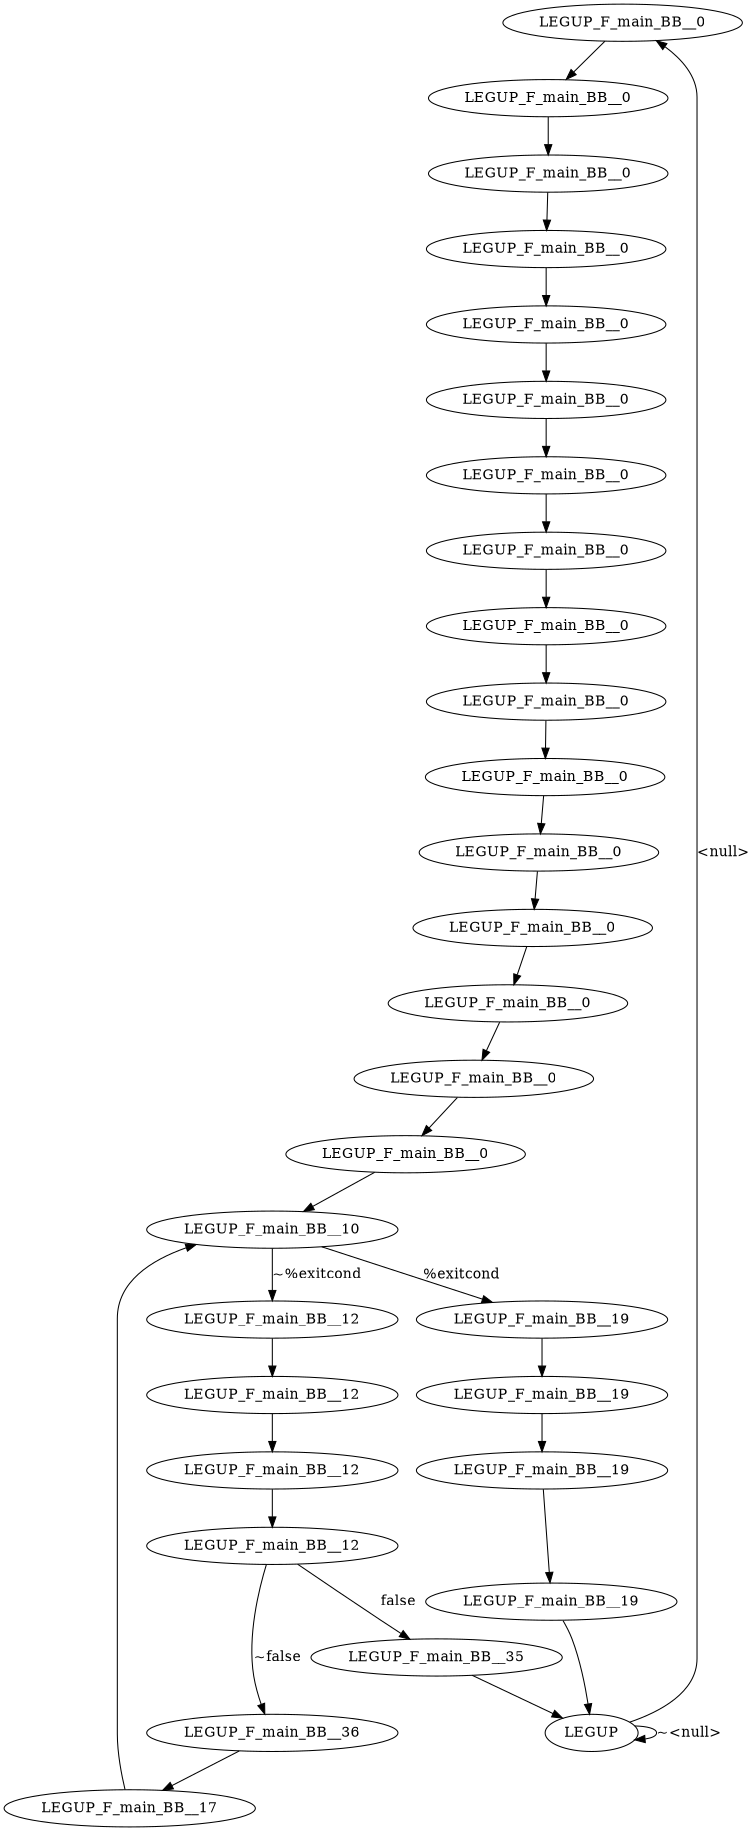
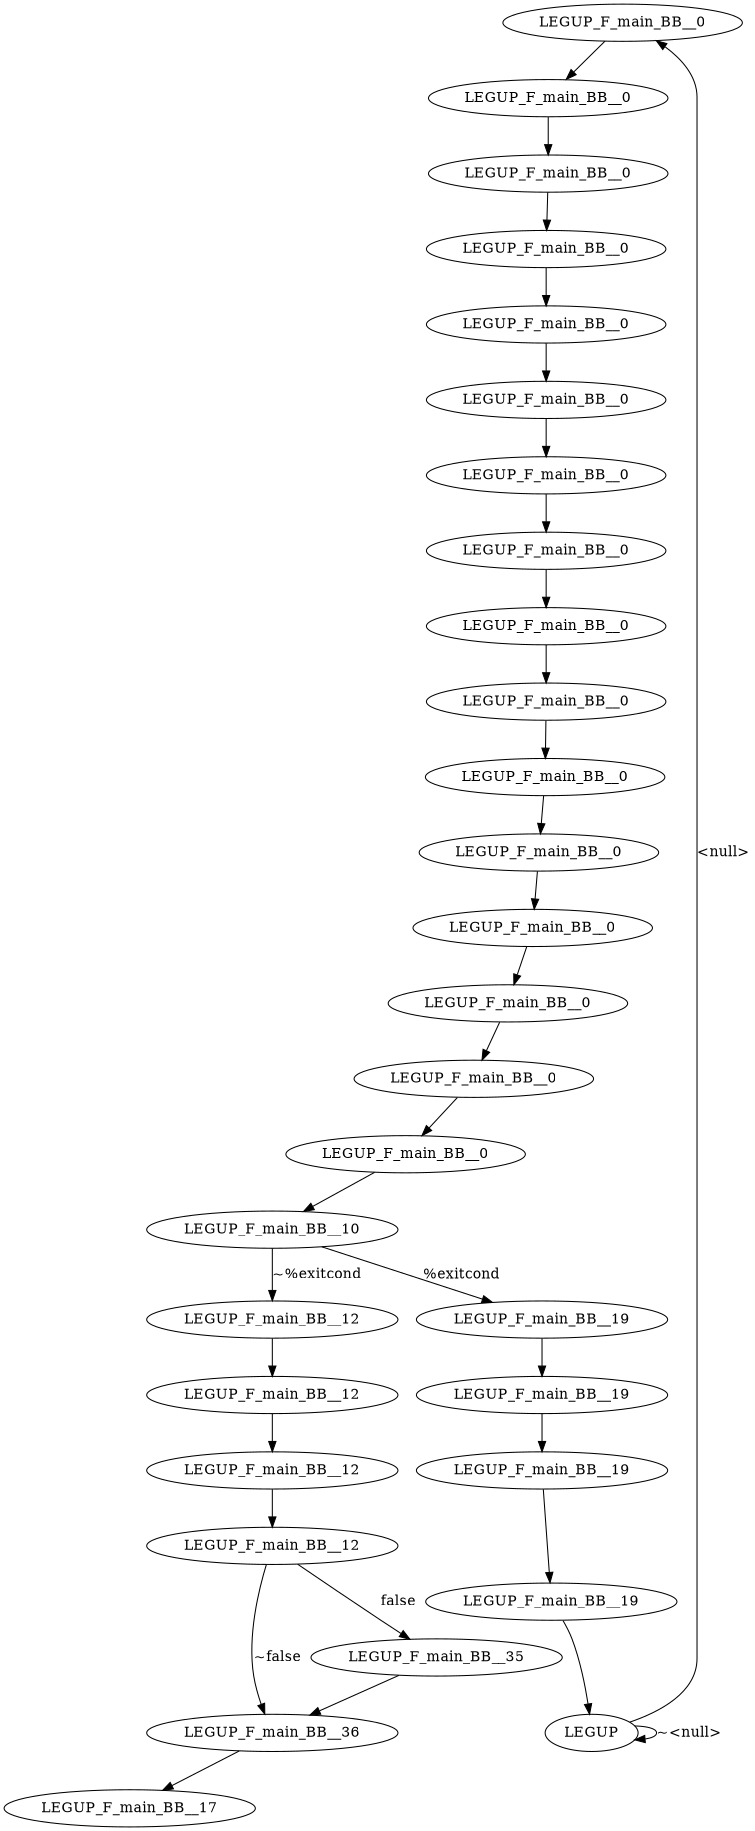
(117, 1502) -> none
(513, 1694) -> (359, 1693)
